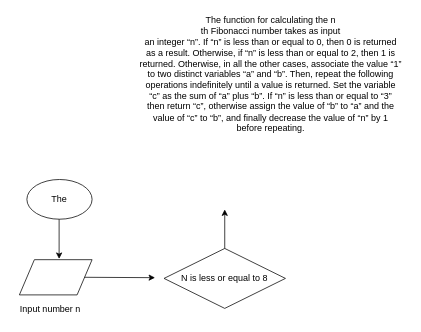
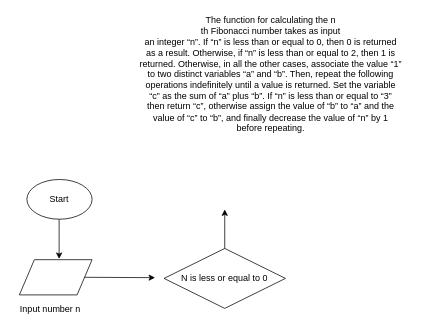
(59, 200) -> (59, 200)
(225, 279) -> (225, 279)
